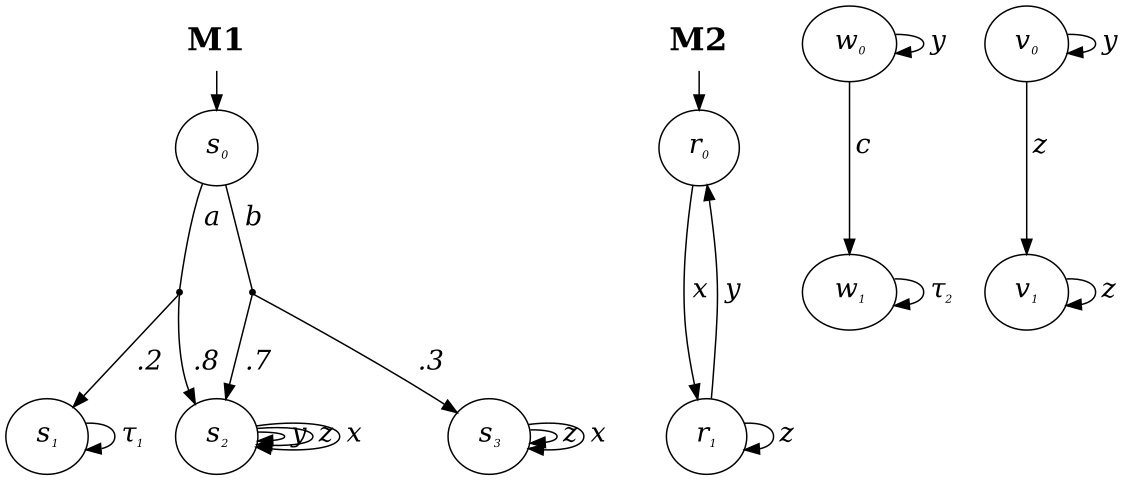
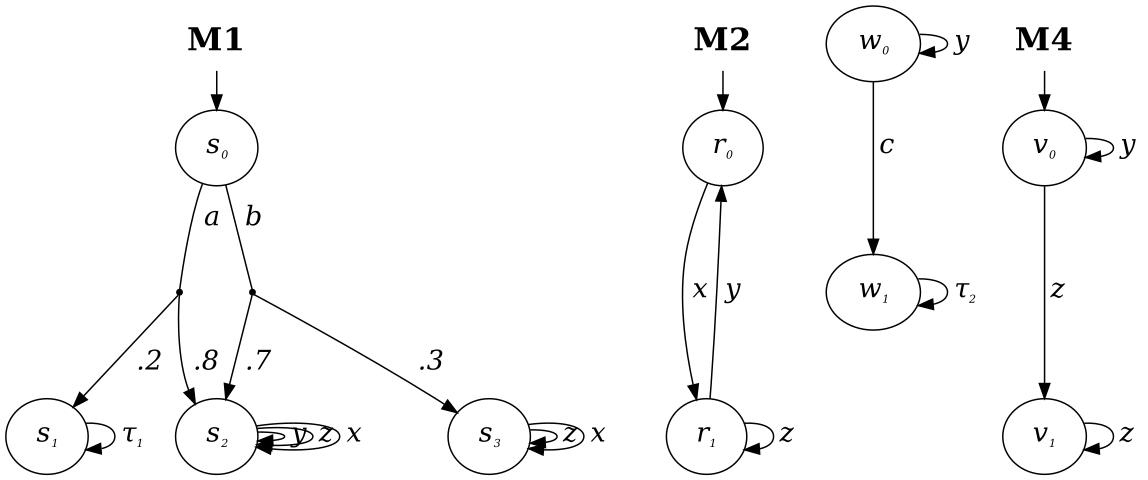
none -> (1045, 44)
